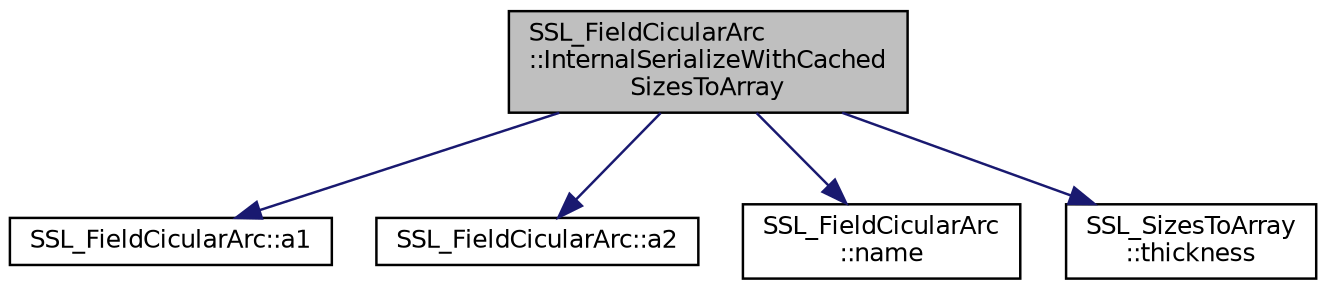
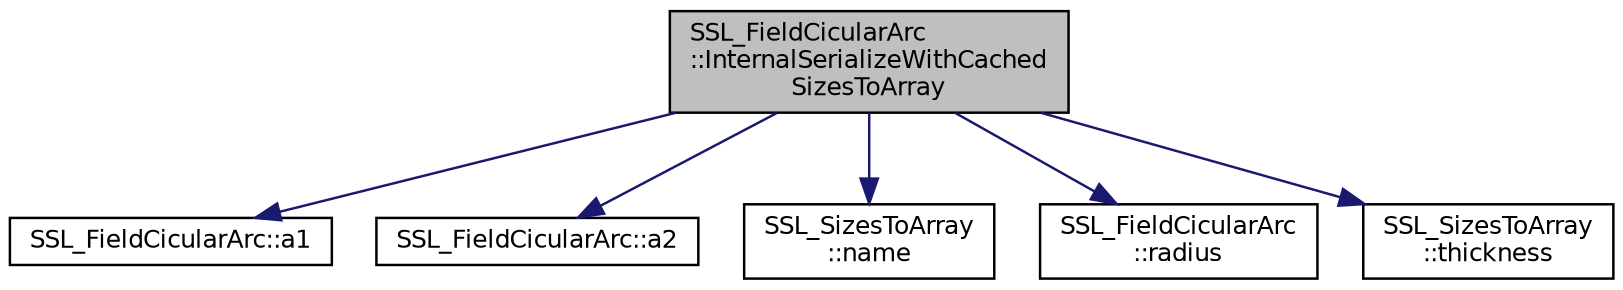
(882, 241) -> (869, 241)
none -> (1179, 241)
